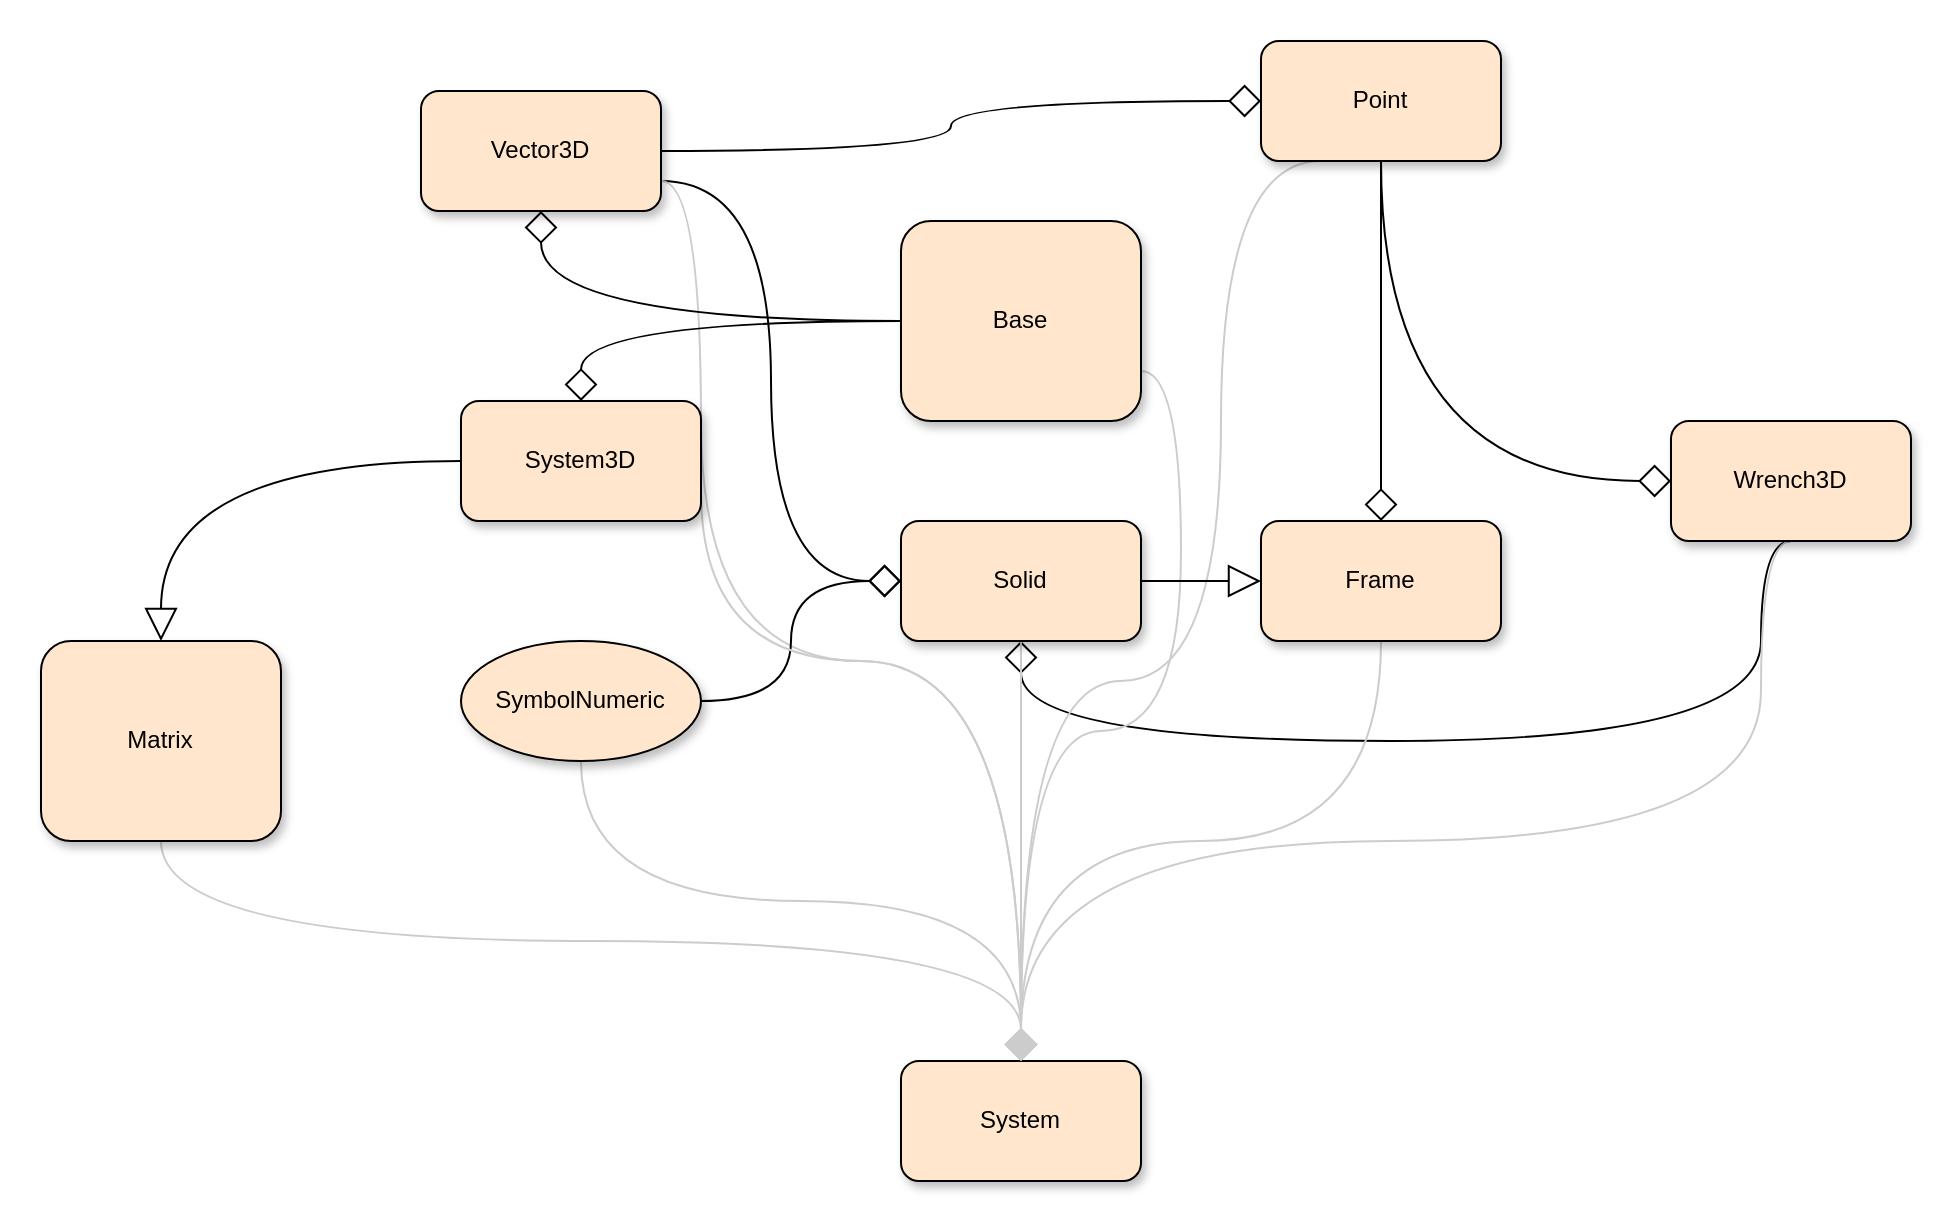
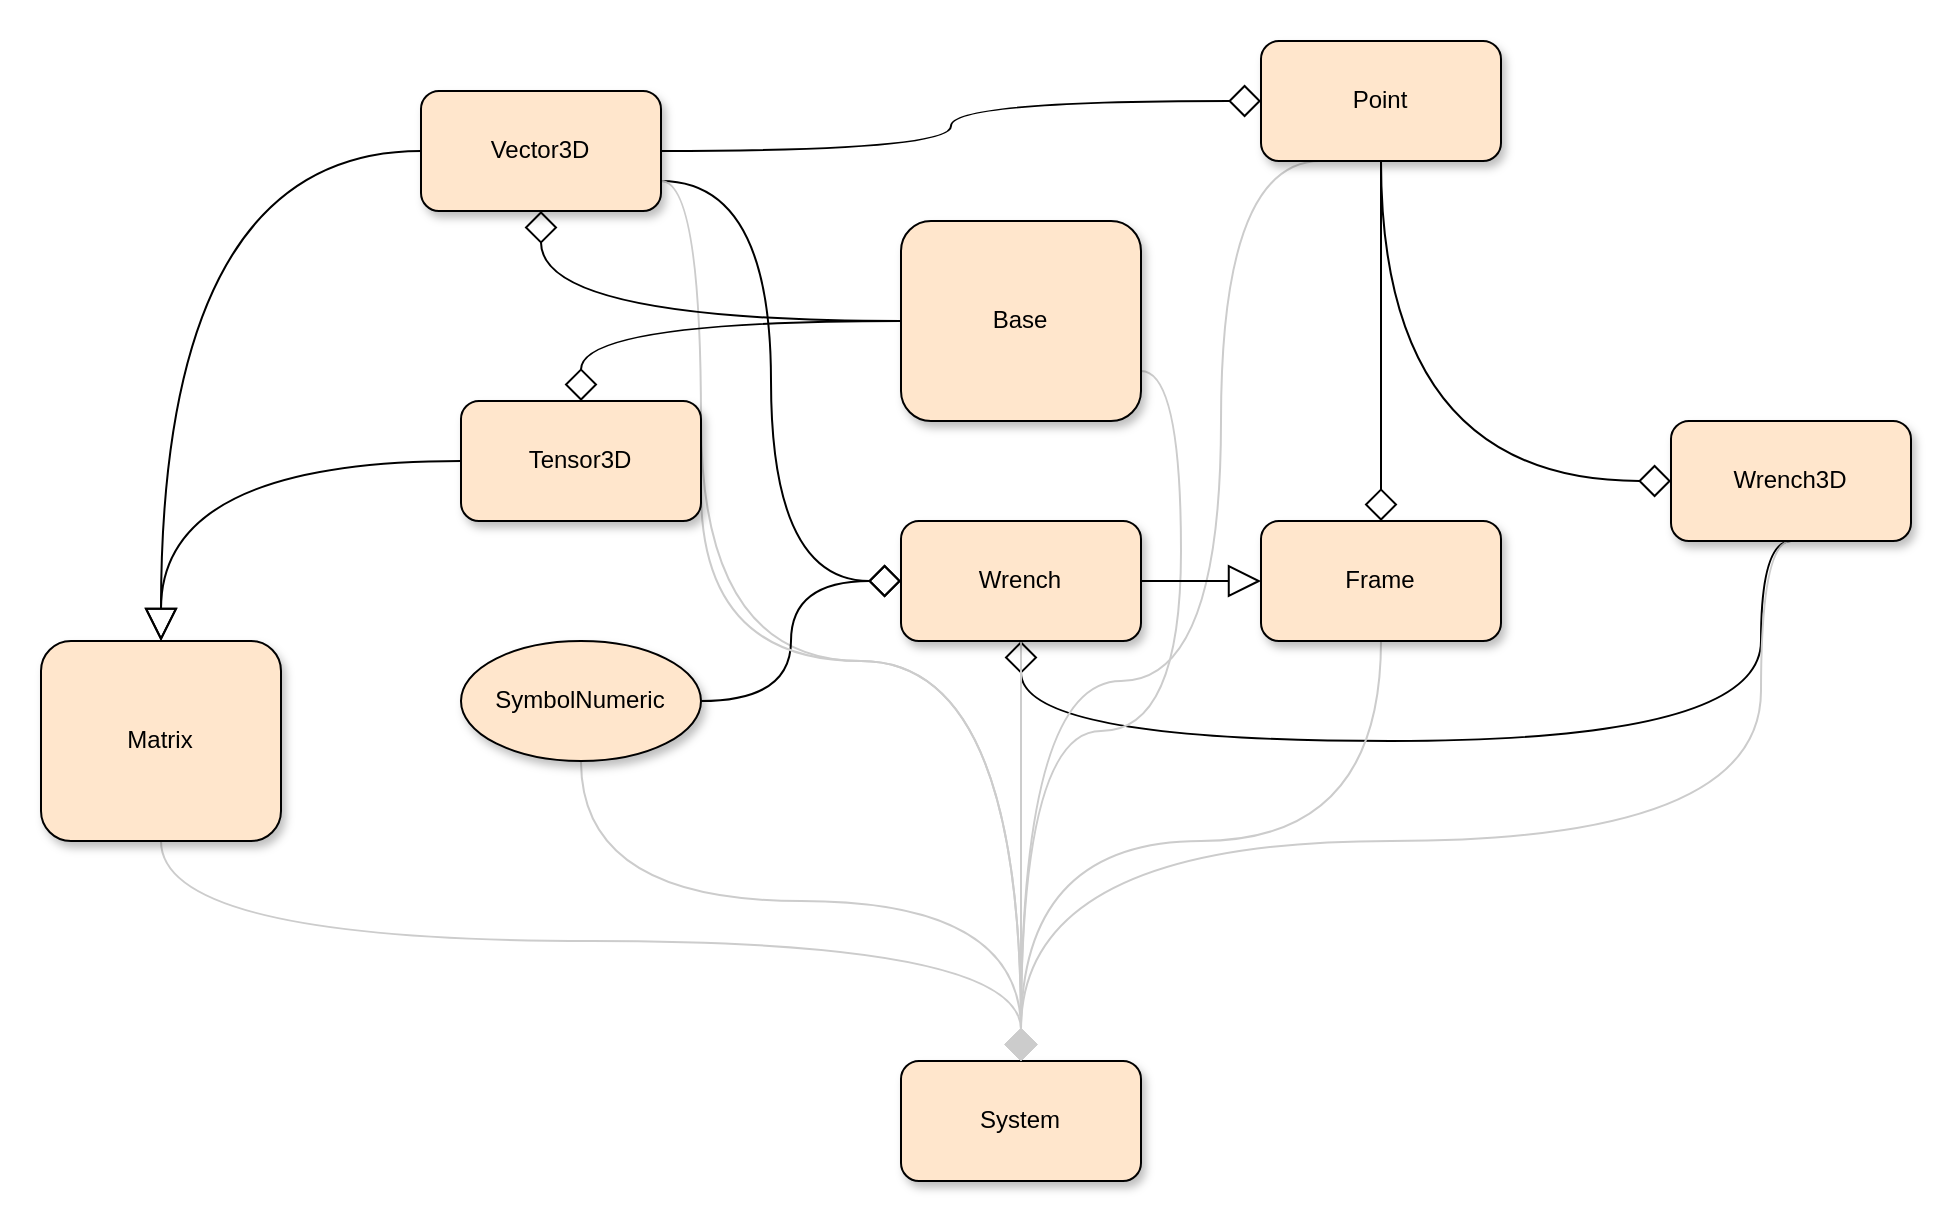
none -> (209, 303)
(581, 461) -> (581, 461)
(1021, 581) -> (1021, 581)
